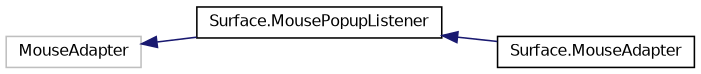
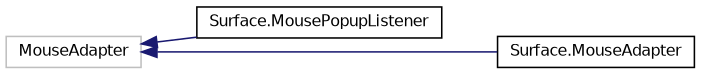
(477, 39) -> (327, 52)
